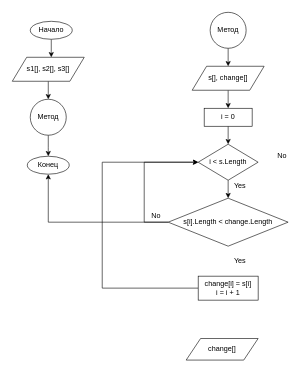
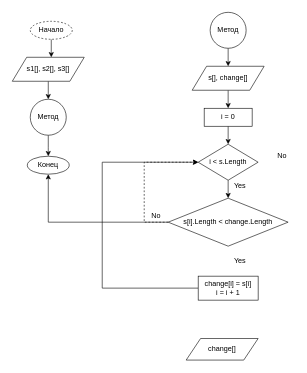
(51, 30) -> (51, 30)
(144, 192) -> (144, 192)
